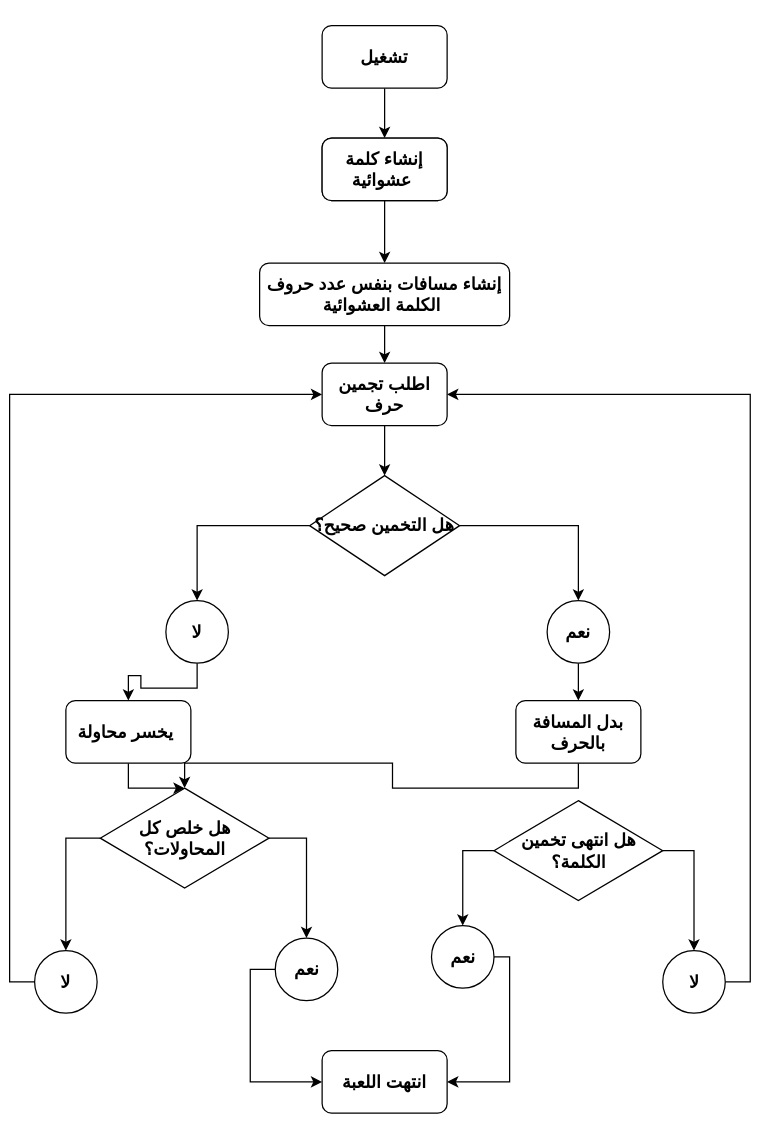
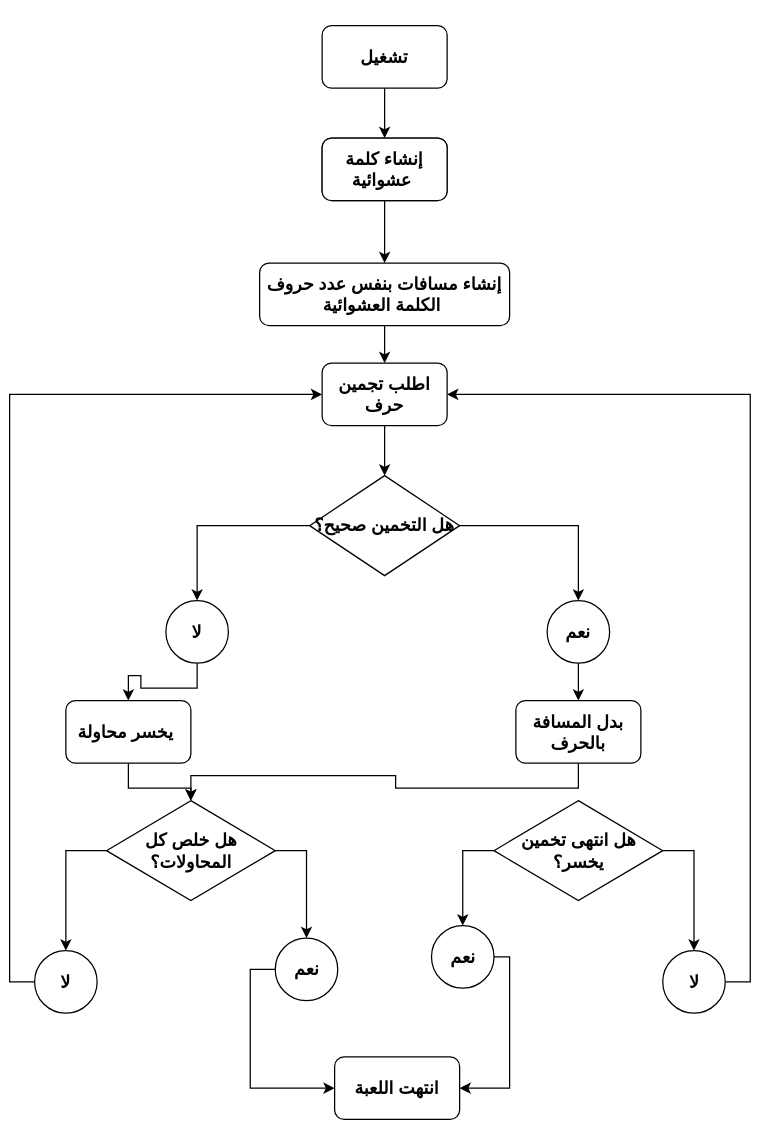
(184, 838) -> (191, 851)
(579, 851) -> (579, 851)
(384, 1082) -> (397, 1088)
